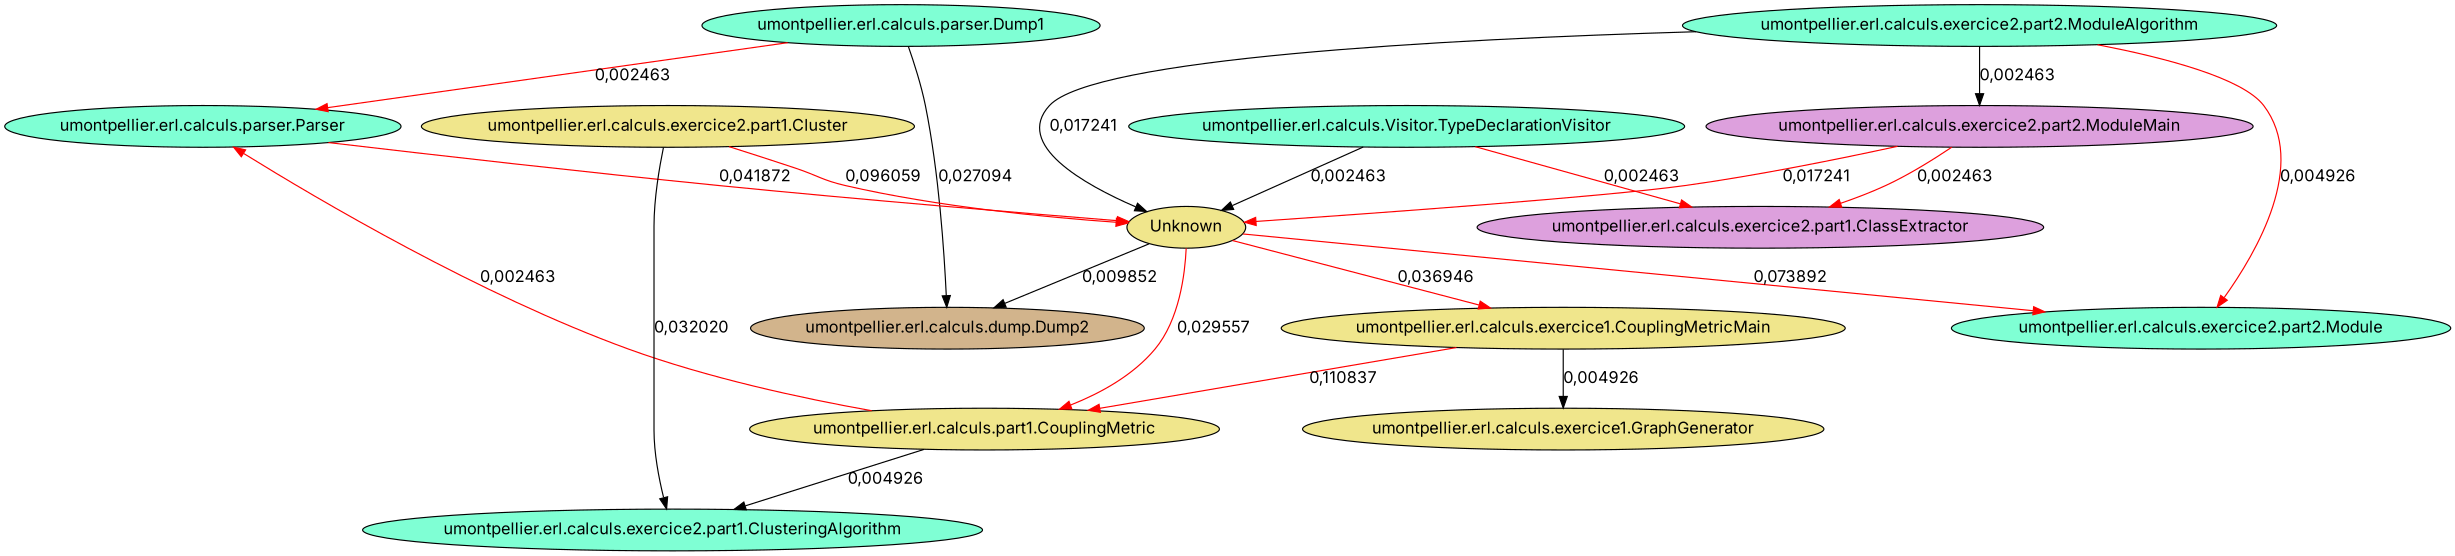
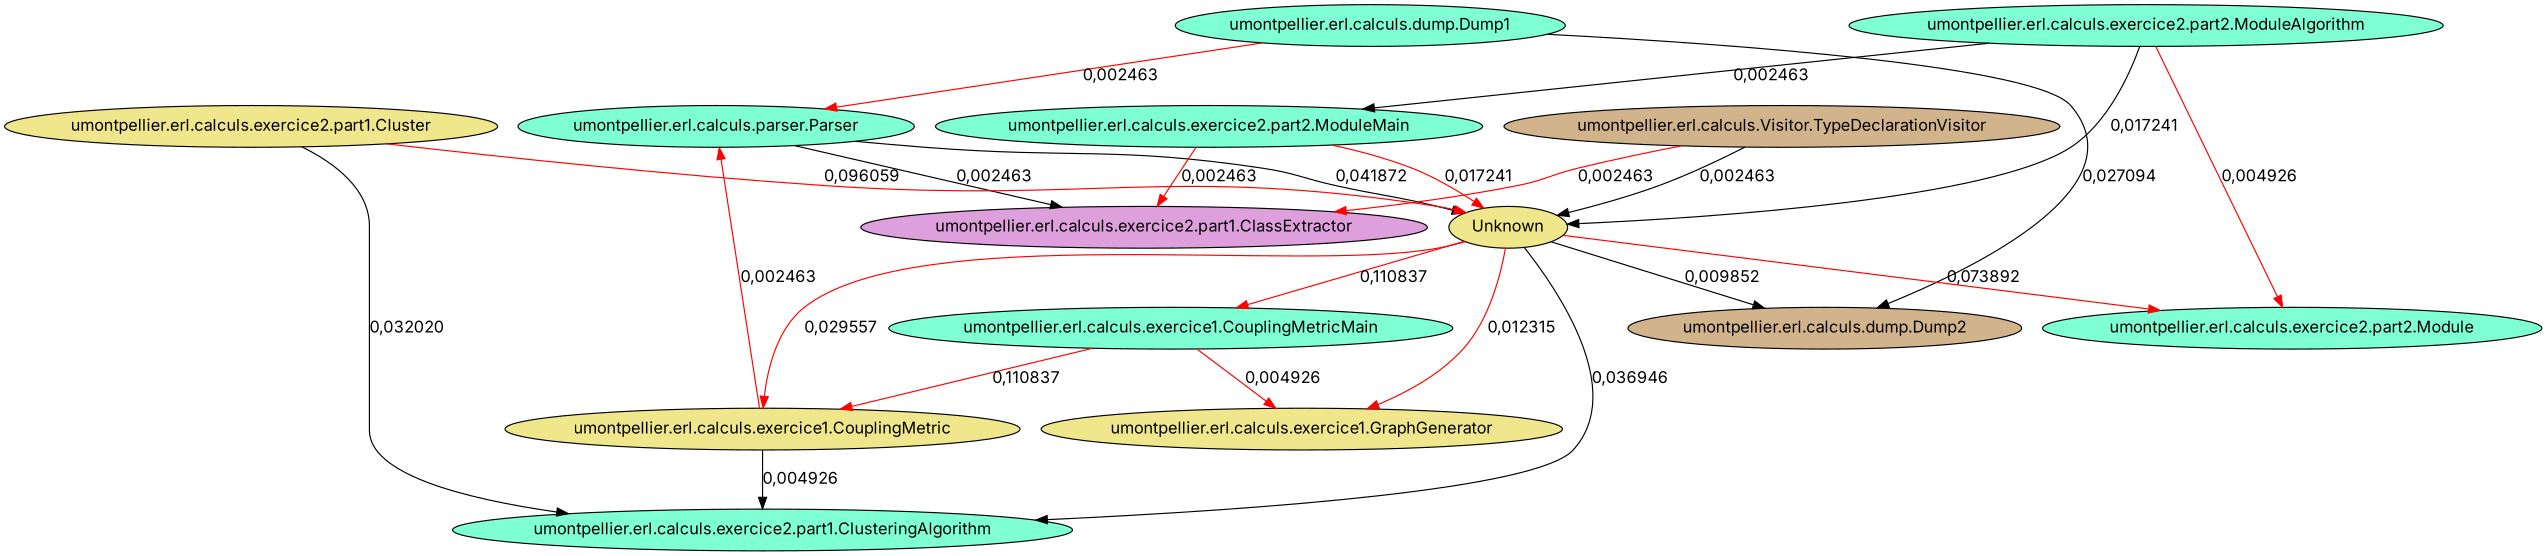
(901, 26) -> (1370, 26)
(1407, 126) -> (1782, 126)
(1980, 126) -> (1209, 126)
none -> (923, 175)
(722, 186) -> (1156, 157)
(1436, 278) -> (1394, 278)
(1563, 328) -> (1171, 328)
none -> (1466, 346)
(1563, 373) -> (1232, 375)
(985, 429) -> (763, 429)
none -> (1425, 490)
